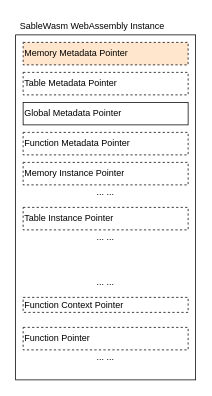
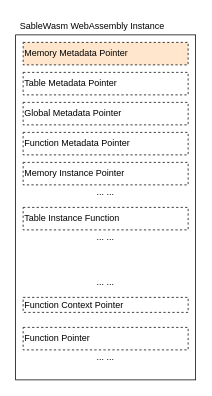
(105, 114) -> (105, 114)
(75, 219) -> (78, 219)
